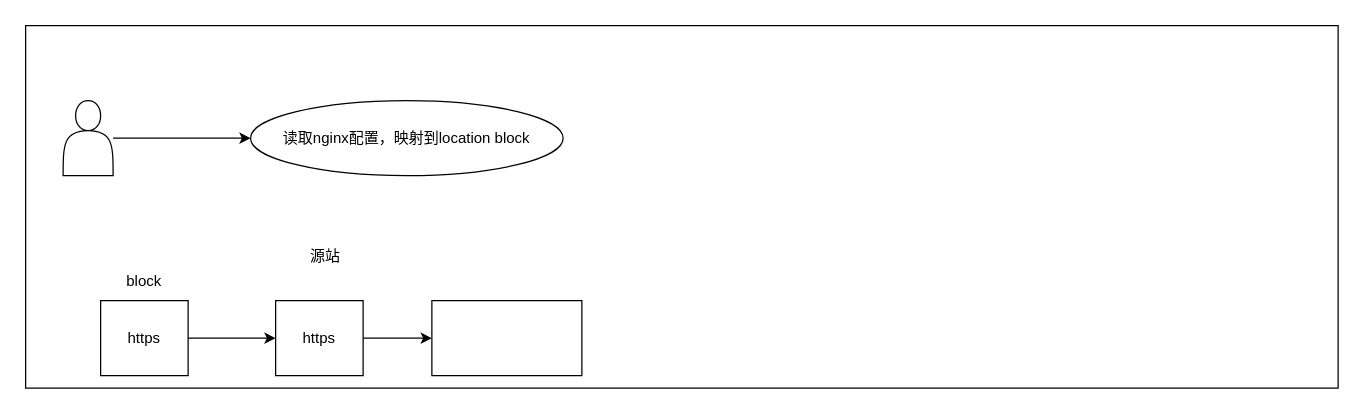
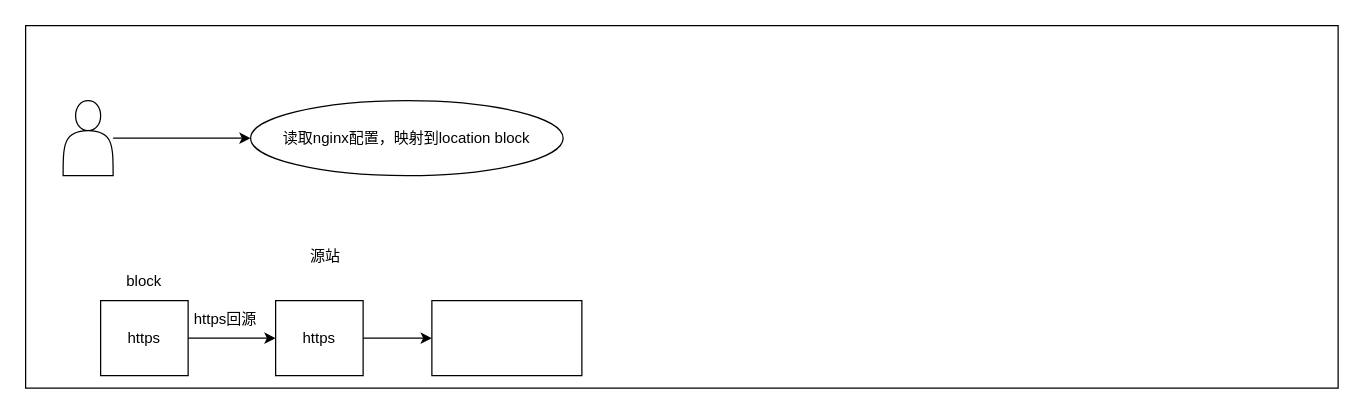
none -> (226, 319)
